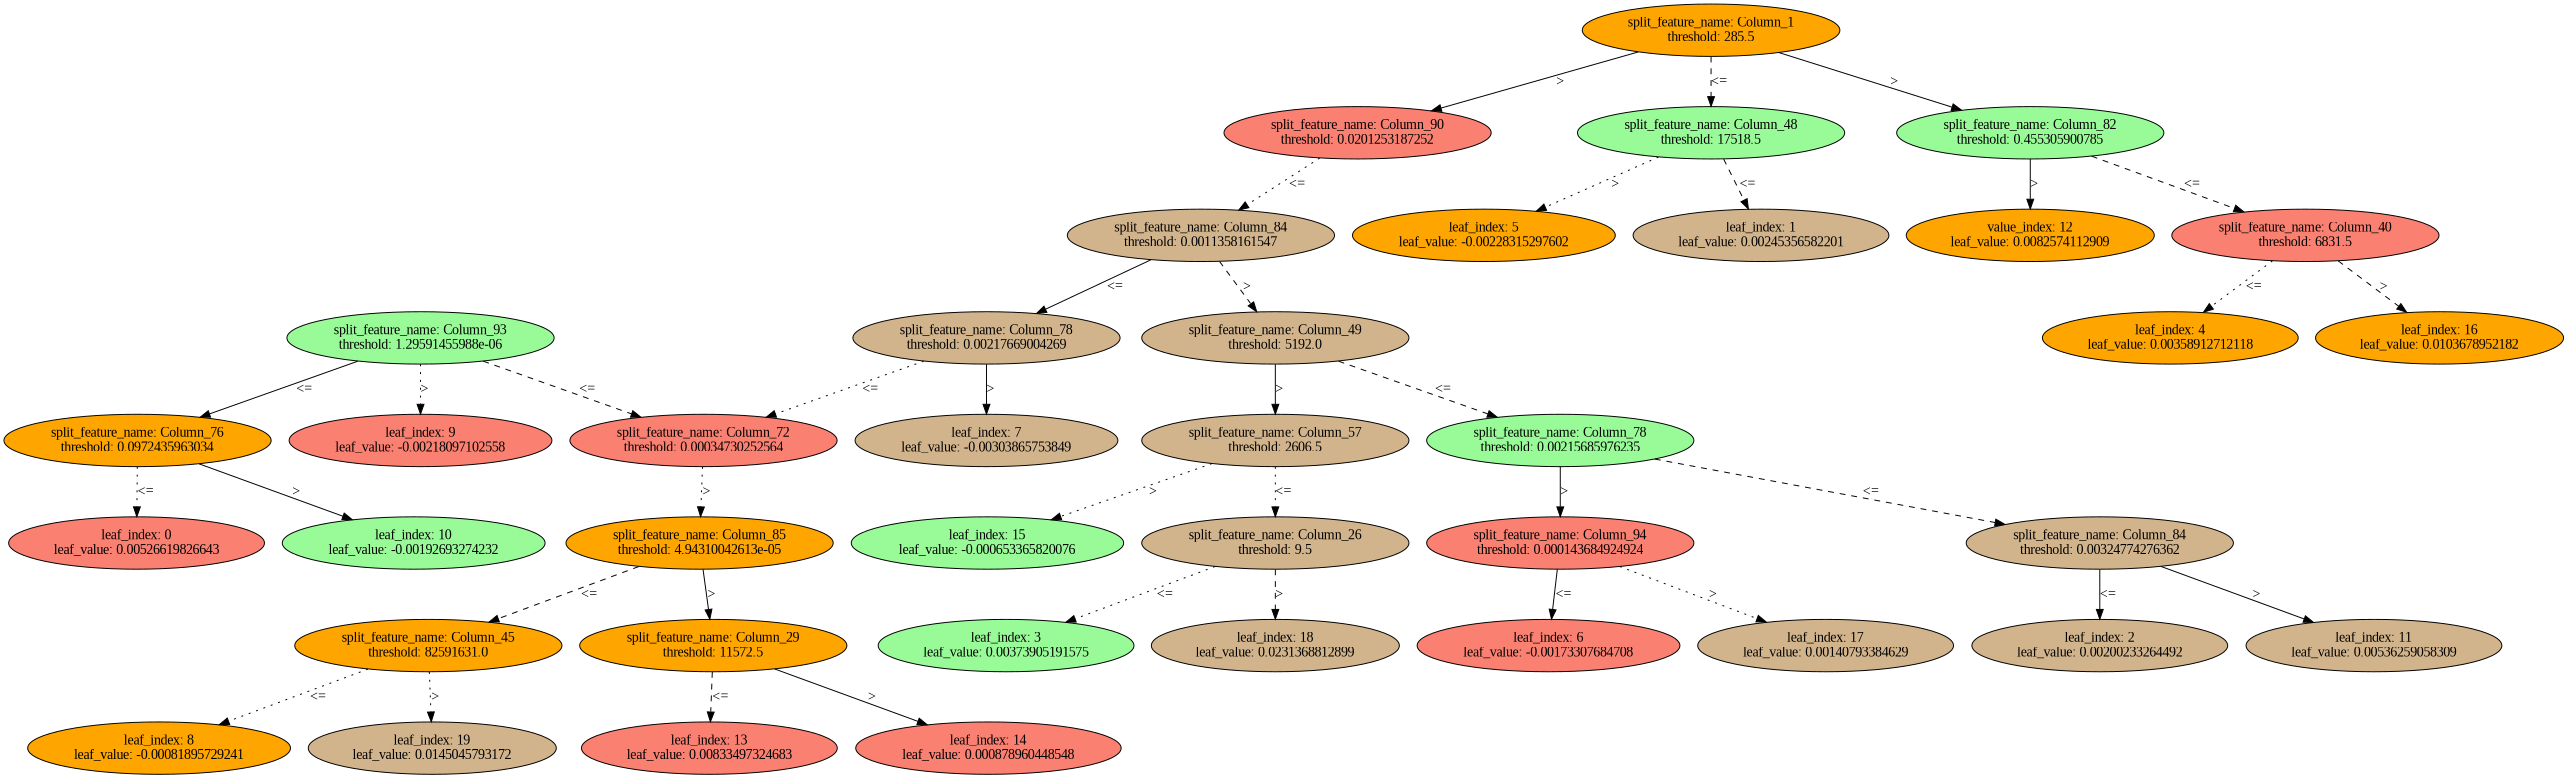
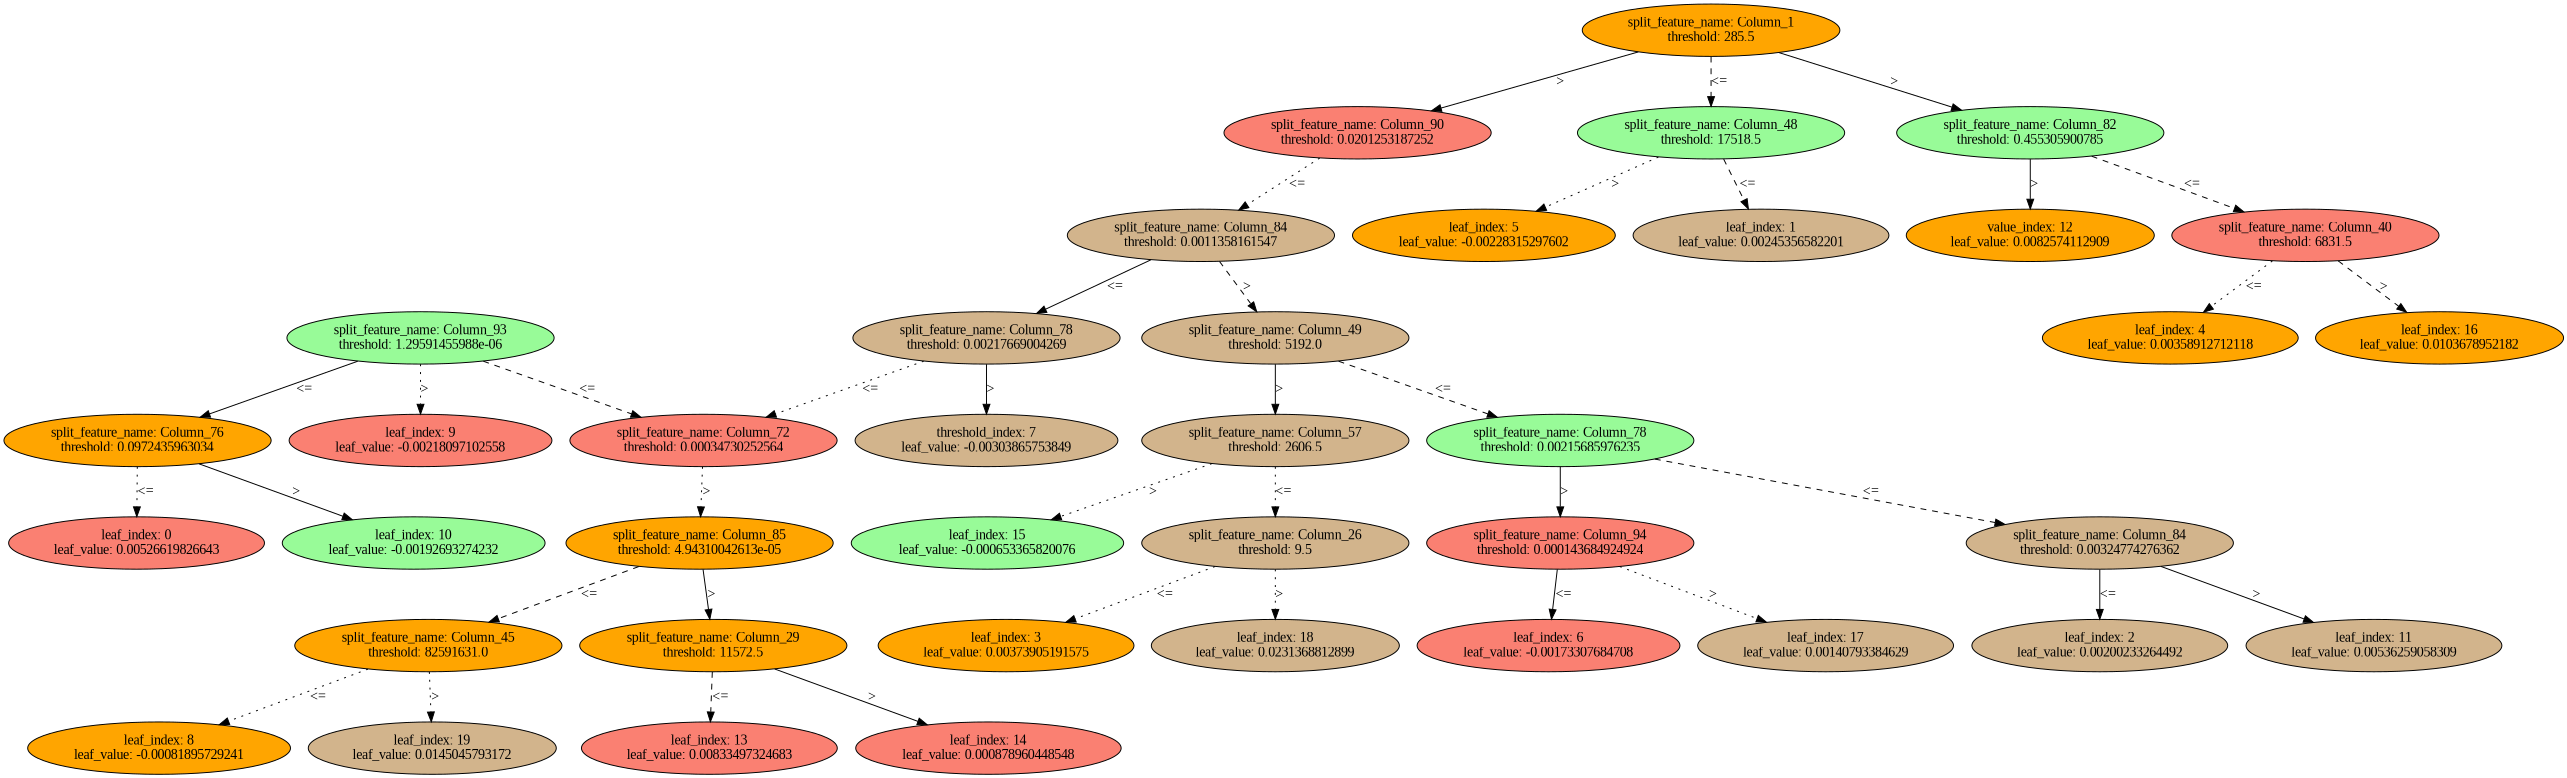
(987, 440) -> (987, 440)
(1275, 589) -> (1275, 589)
(1006, 646) -> (1006, 646)
